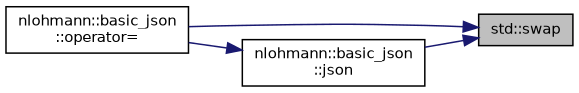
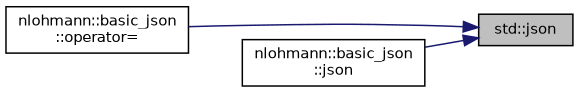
(526, 30) -> (526, 30)
(208, 45) -> none
